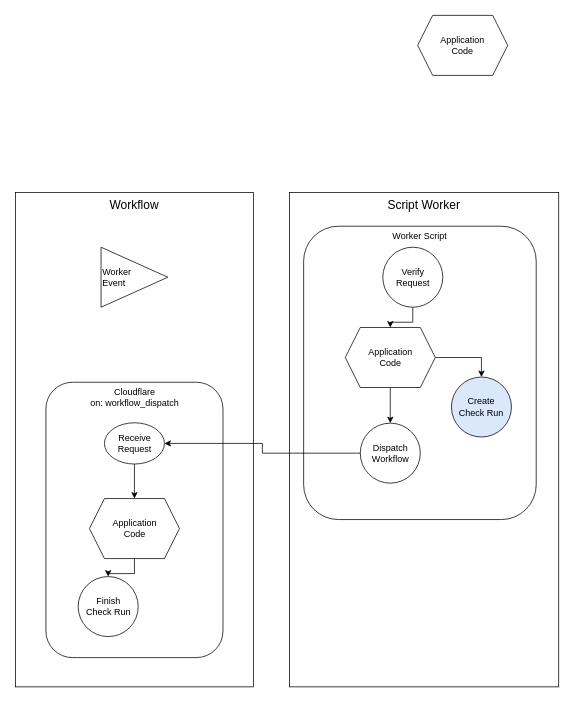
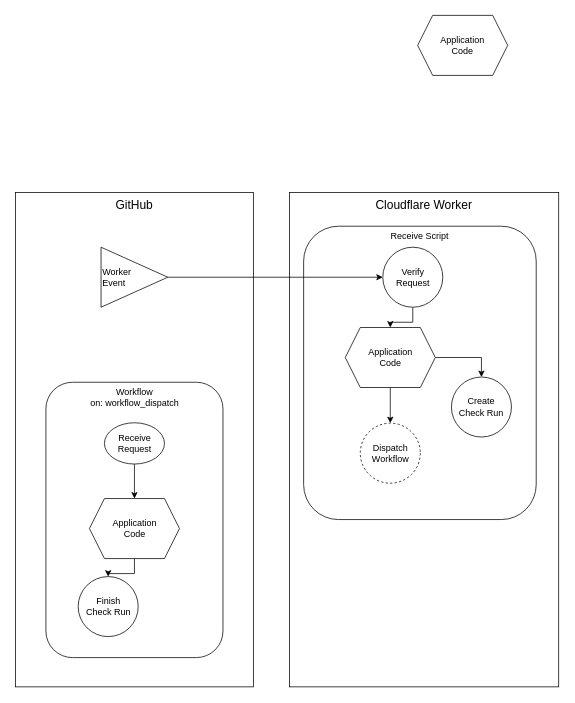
(134, 203) -> (134, 203)
(424, 203) -> (424, 203)
(420, 237) -> (420, 237)
none -> (273, 277)
(135, 398) -> (135, 398)
(481, 407) -> (481, 407)
(221, 443) -> none
(390, 453) -> (390, 453)
